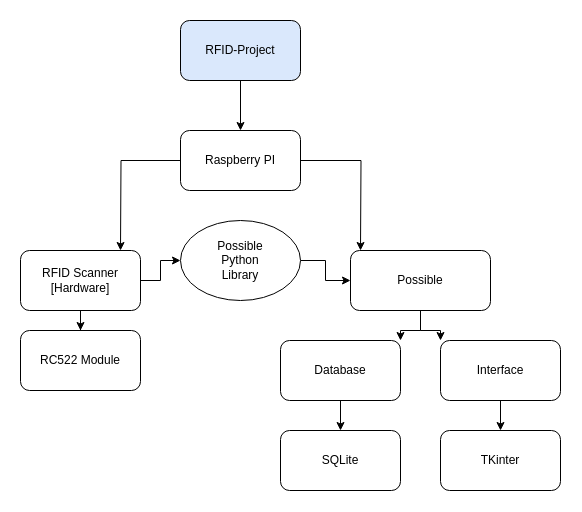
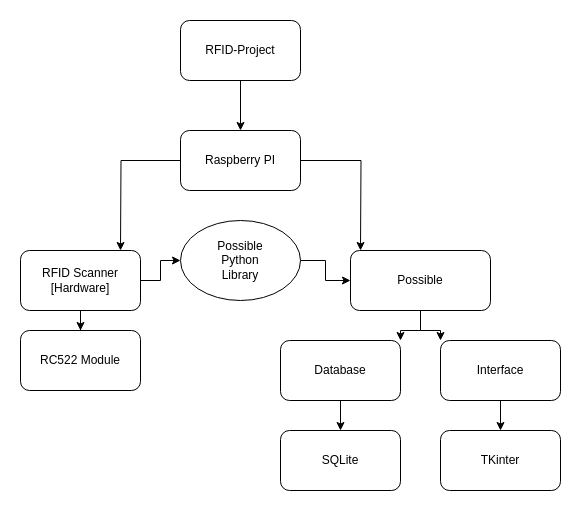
(241, 51) -> (241, 51)
